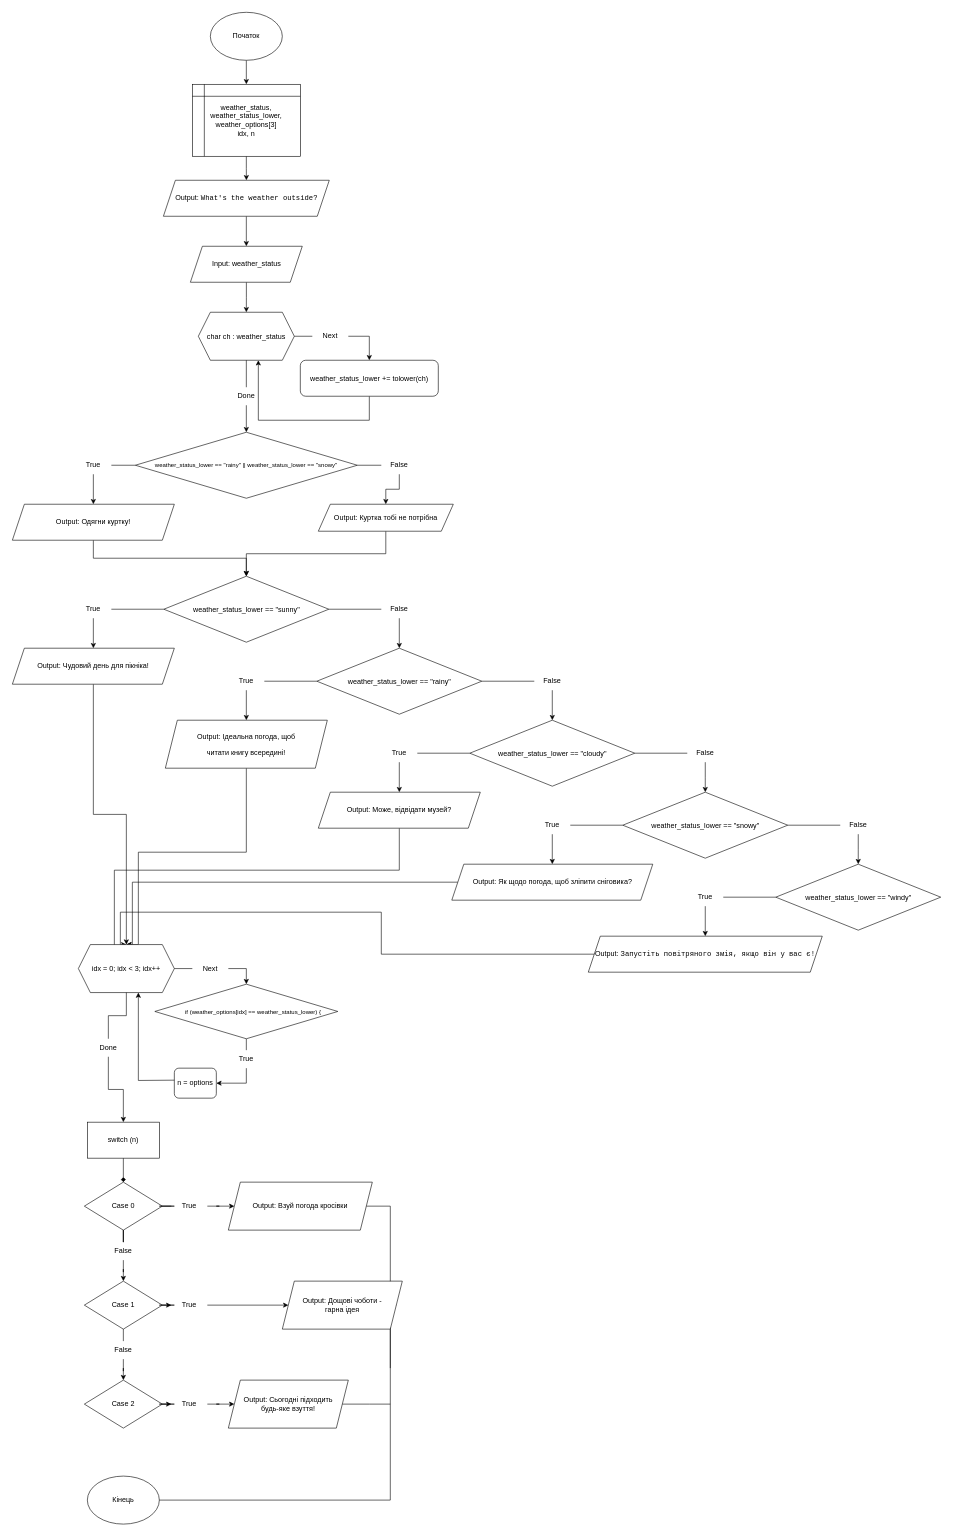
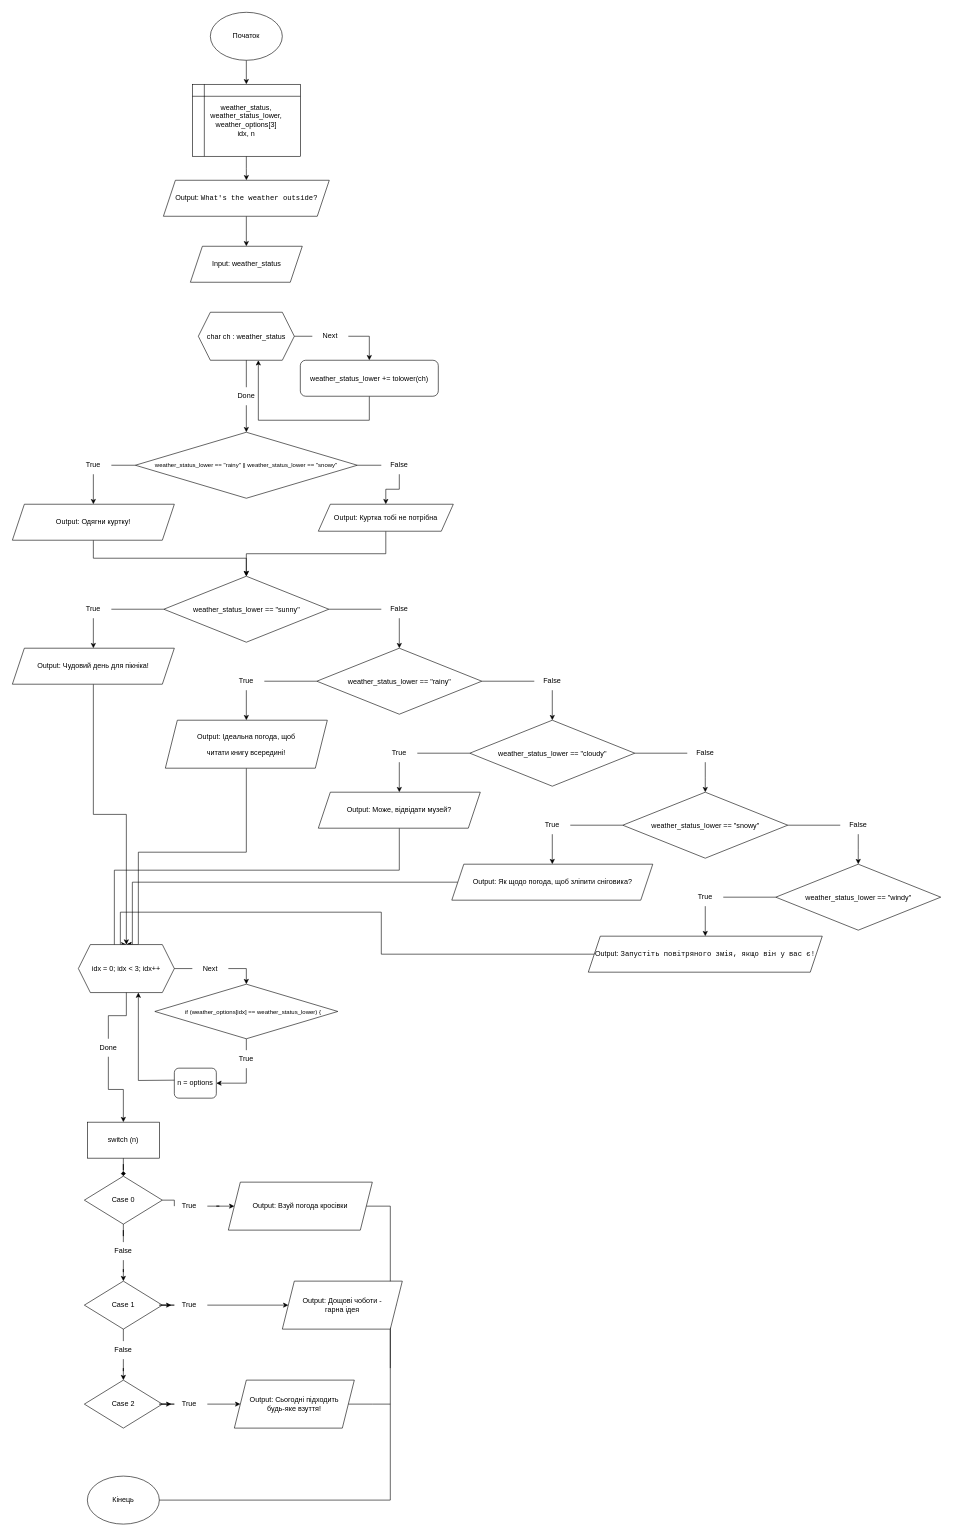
(246, 295) -> none
(123, 1206) -> (123, 1200)
(288, 1404) -> (294, 1404)
